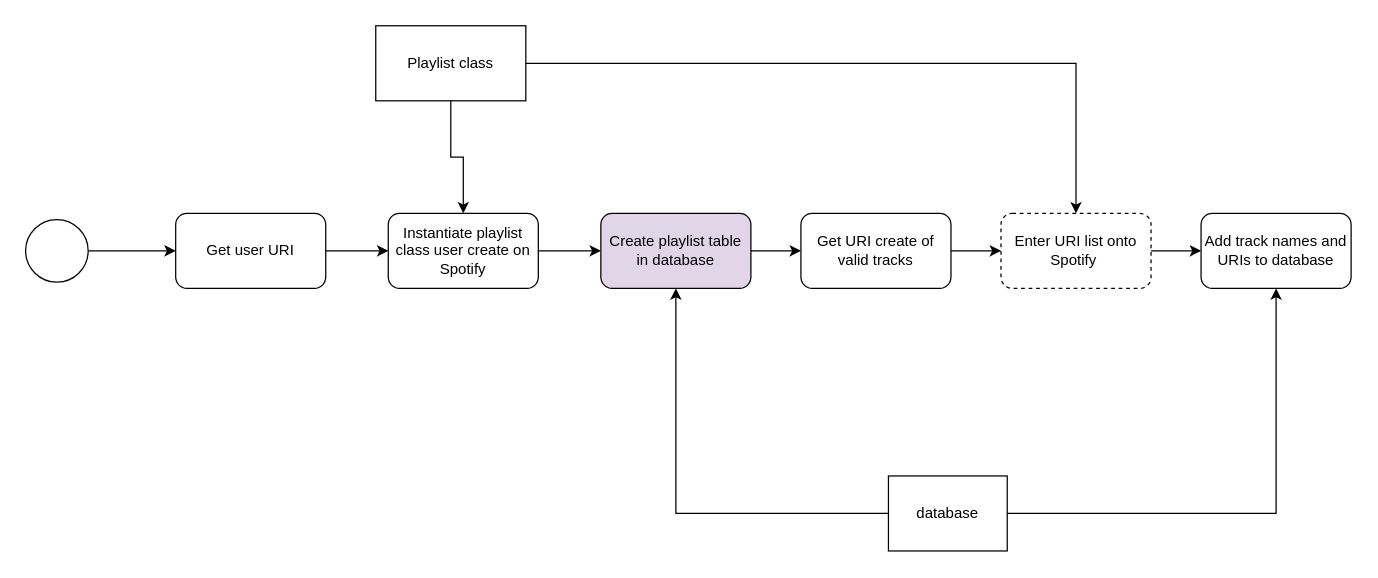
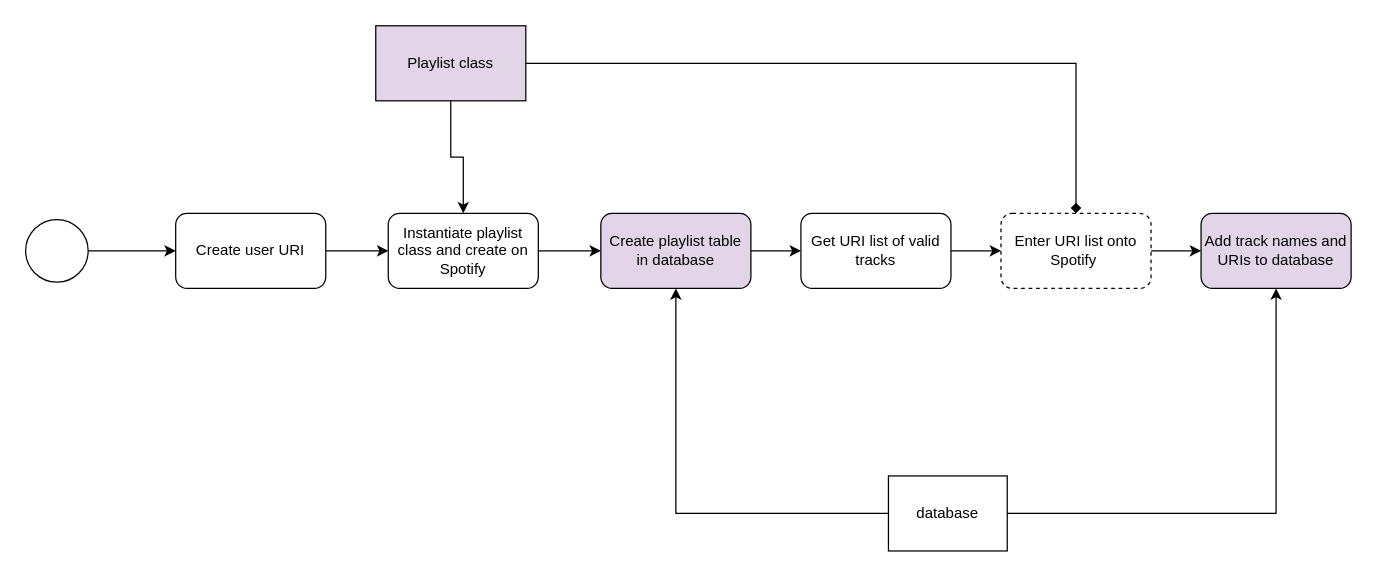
(451, 63) -> (451, 63)
(1076, 203) -> (1076, 202)
(251, 251) -> (251, 251)
(463, 251) -> (463, 251)
(876, 251) -> (876, 251)
(1276, 251) -> (1276, 251)
